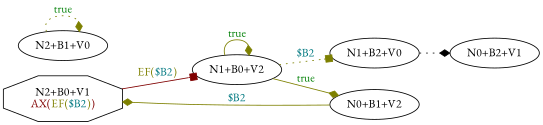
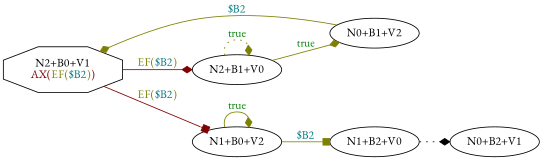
(302, 62) -> (302, 142)
none -> (152, 70)
(301, 86) -> (301, 53)
